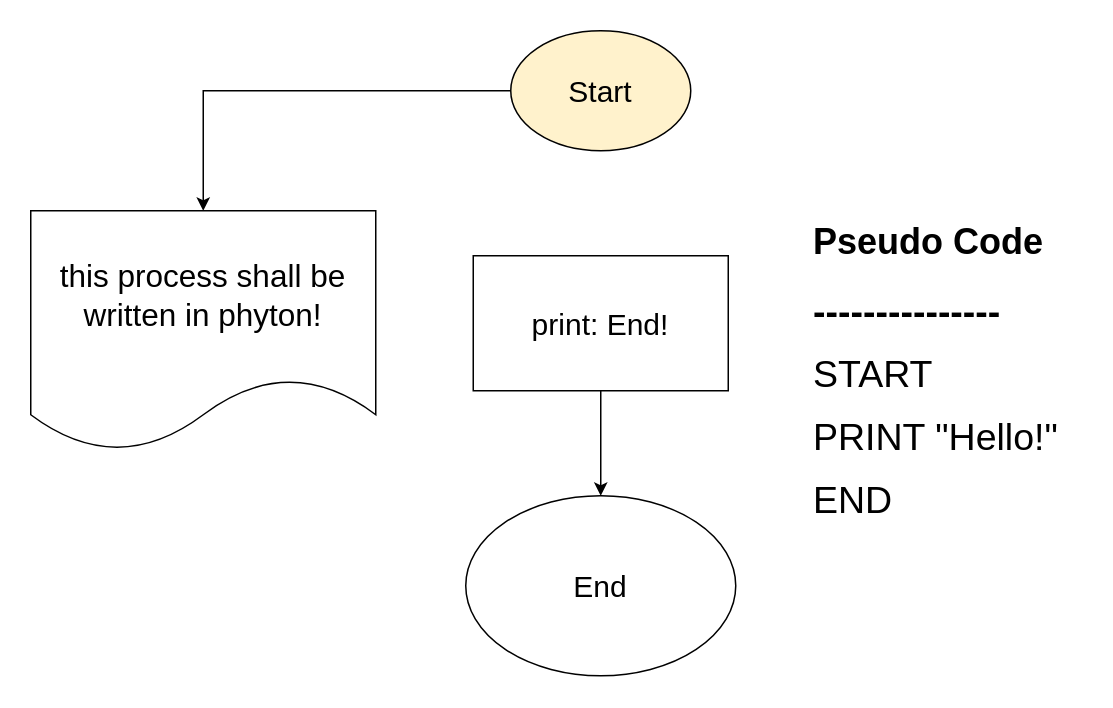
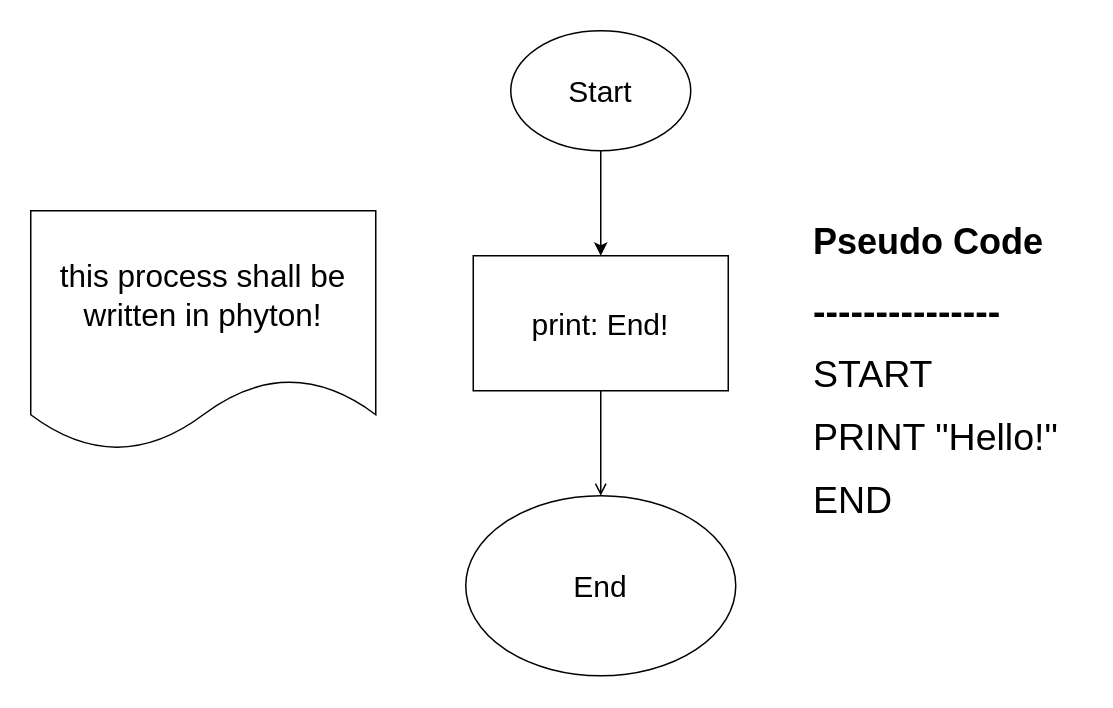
(302, 91) -> (601, 198)
(601, 91) -> (601, 91)
(601, 484) -> (601, 486)
